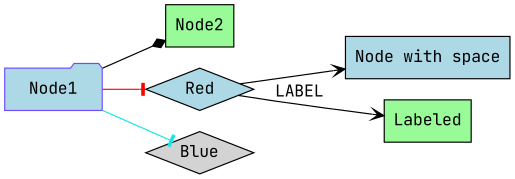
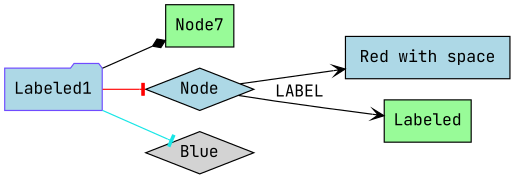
(200, 26) -> (200, 26)
(428, 58) -> (428, 58)
(53, 89) -> (53, 89)
(200, 89) -> (200, 89)
